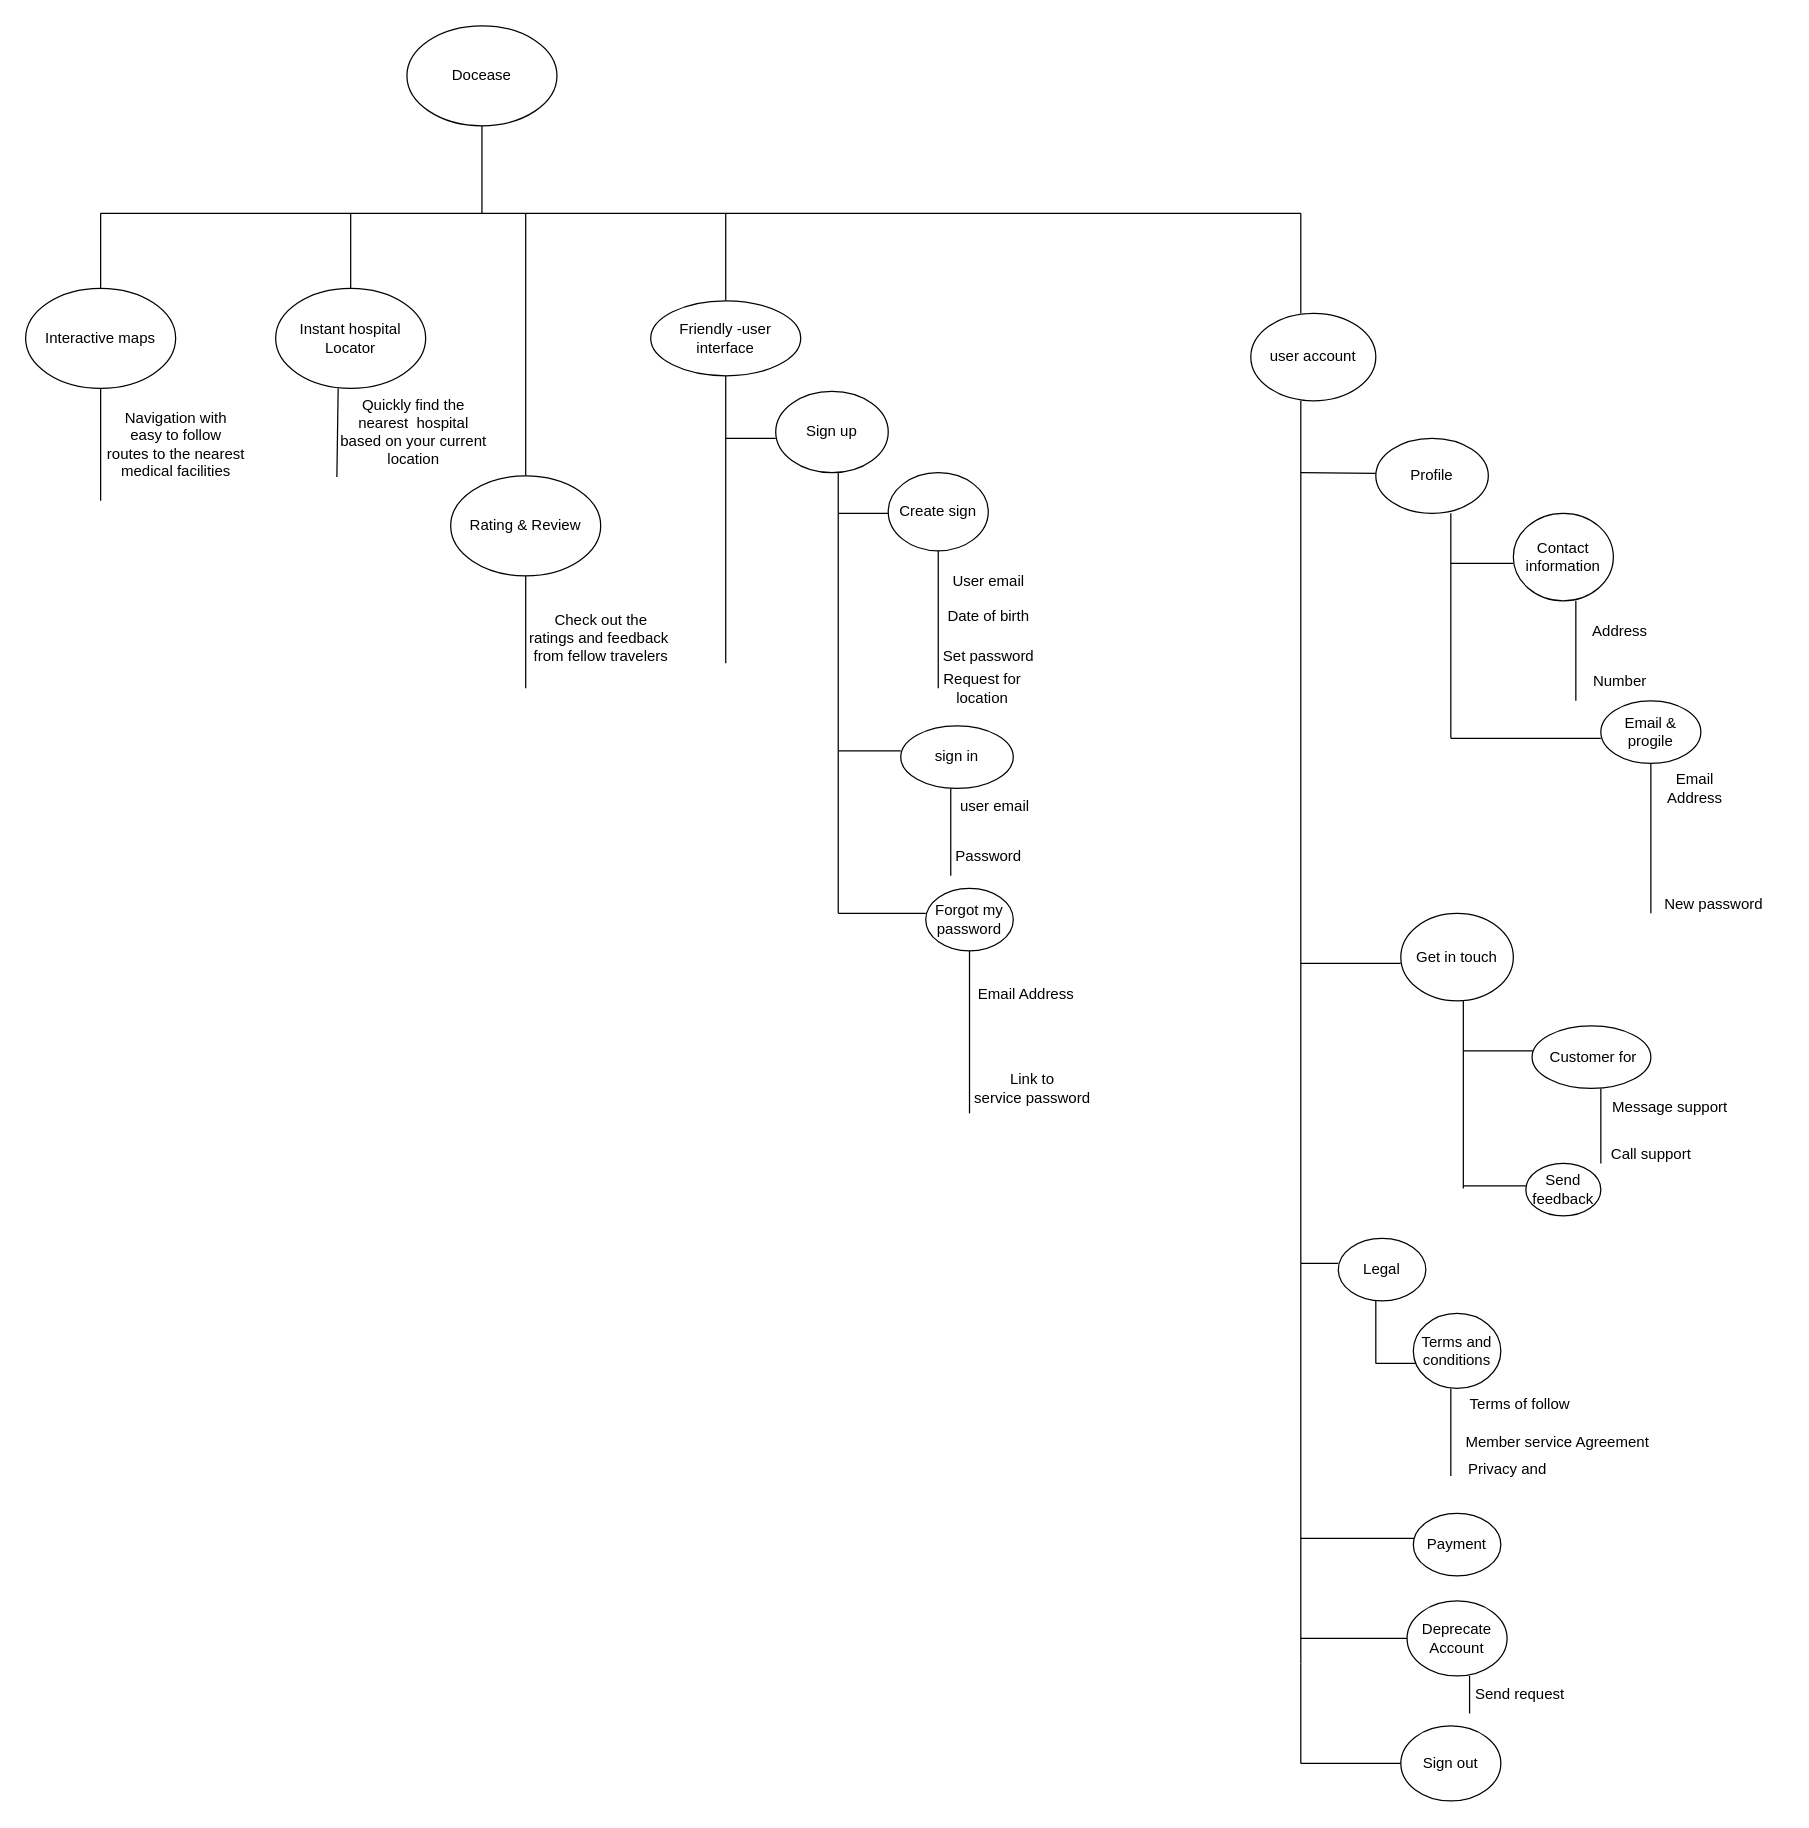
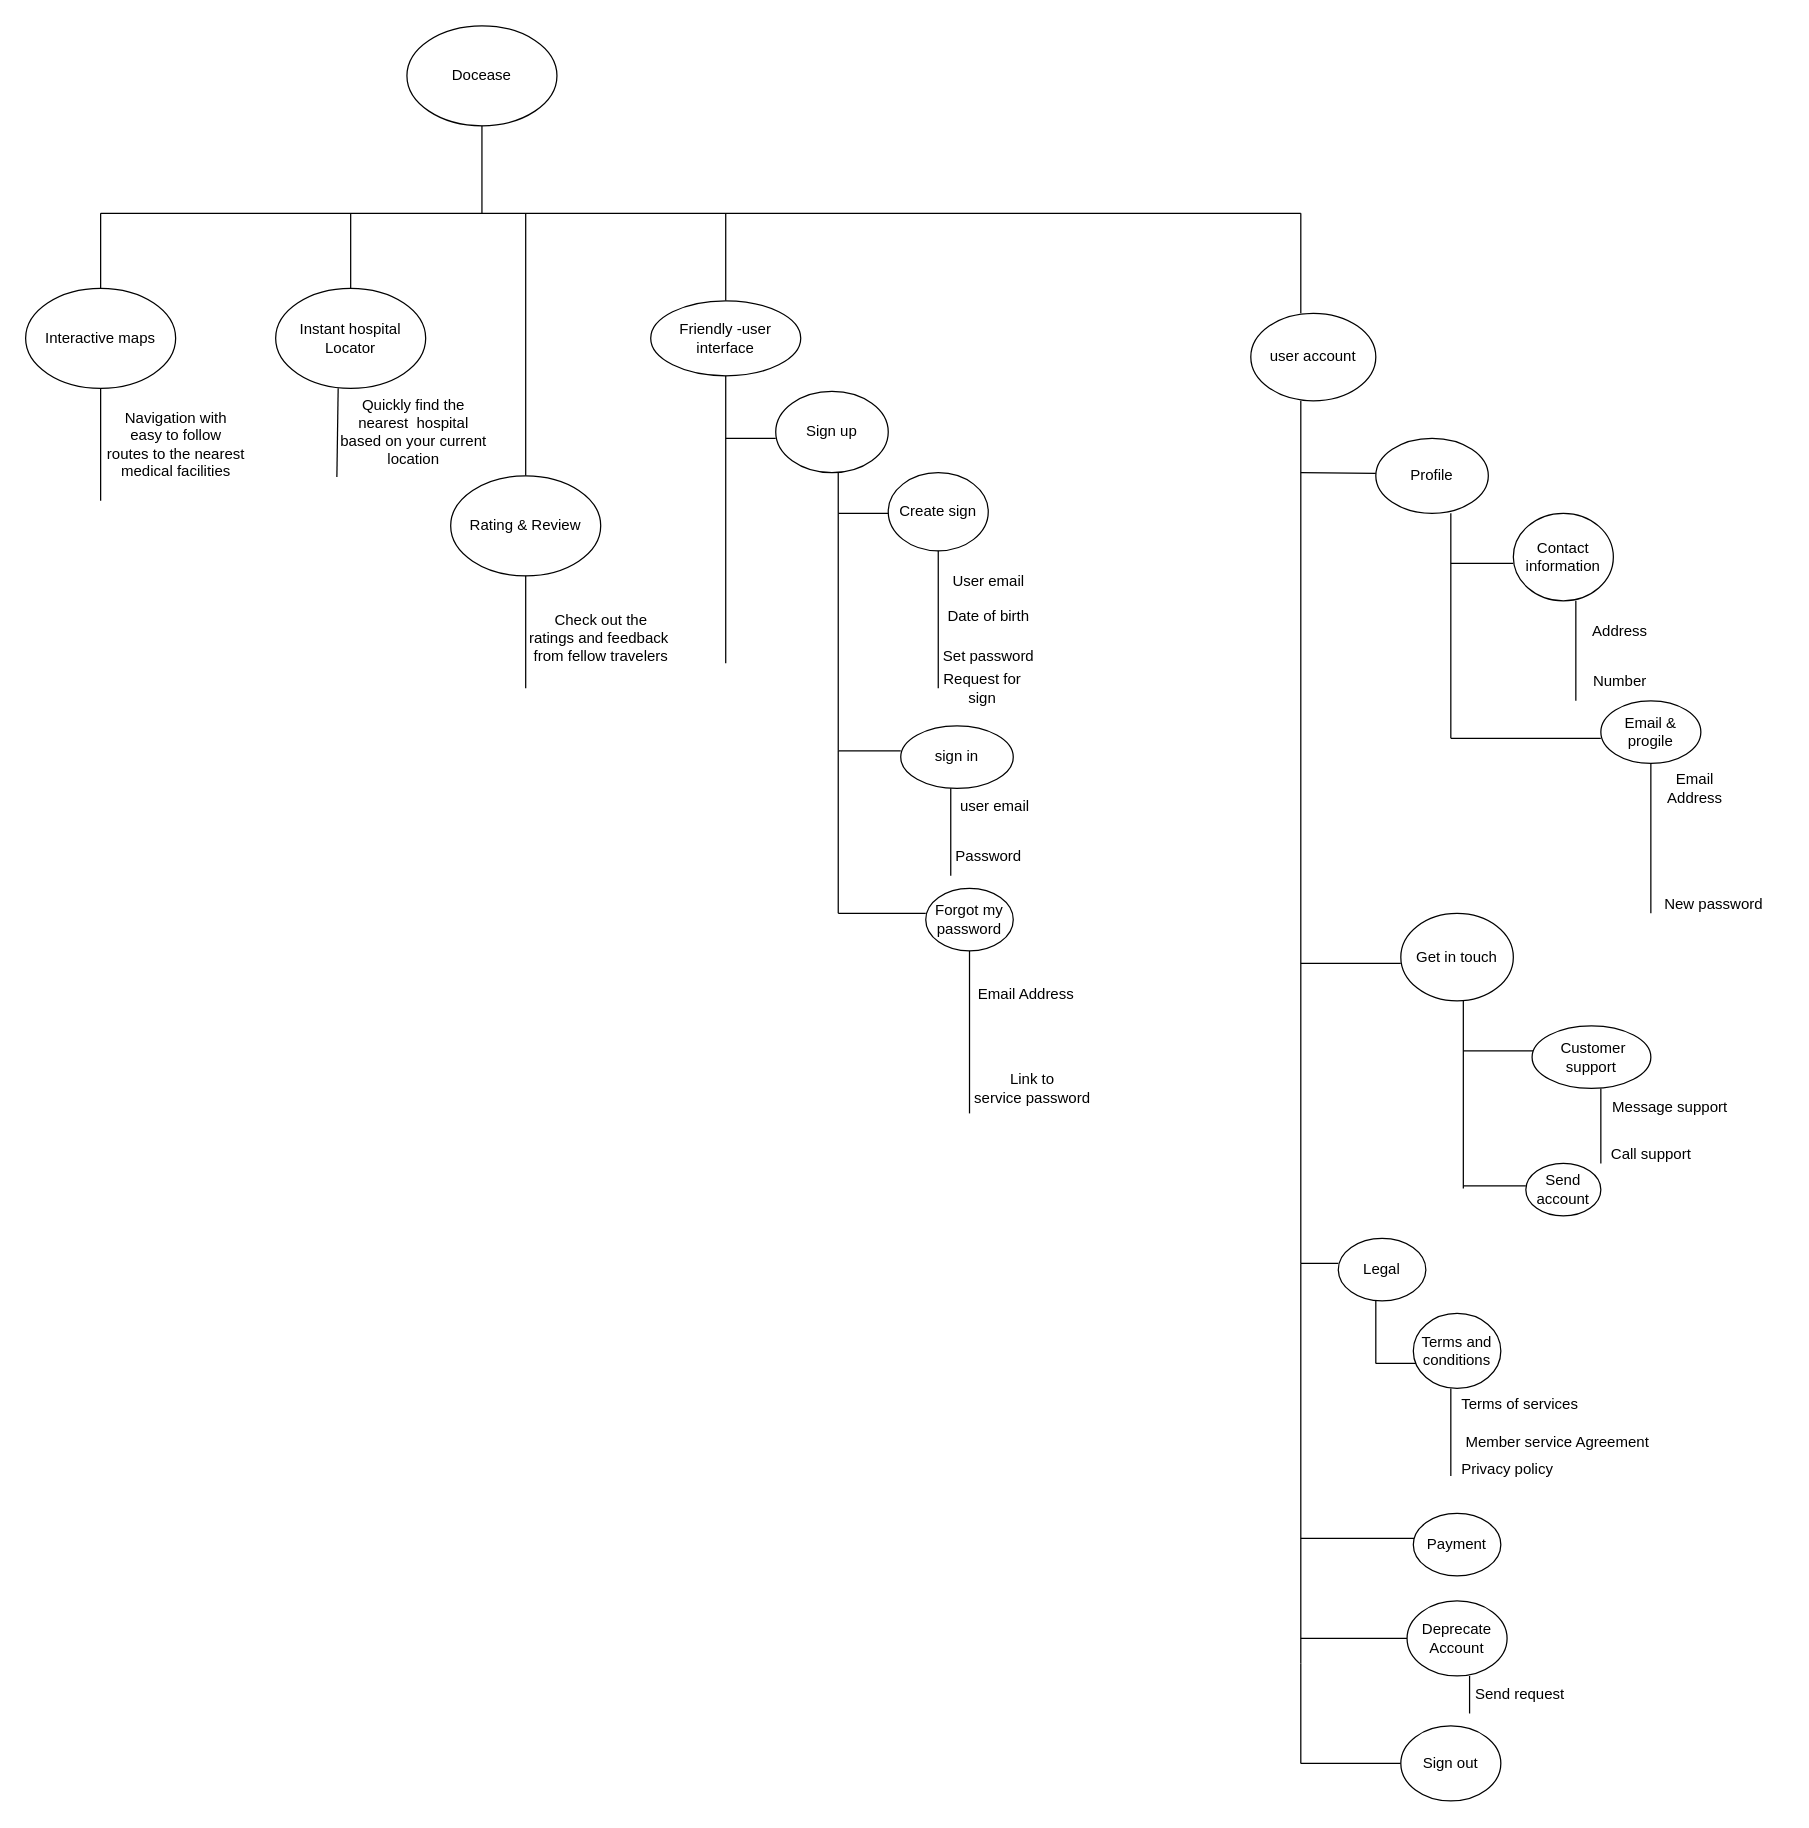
(983, 688) -> (983, 688)
(1591, 1057) -> (1591, 1057)
(1563, 1189) -> (1563, 1189)
(1520, 1404) -> (1520, 1404)
(1508, 1469) -> (1508, 1469)
